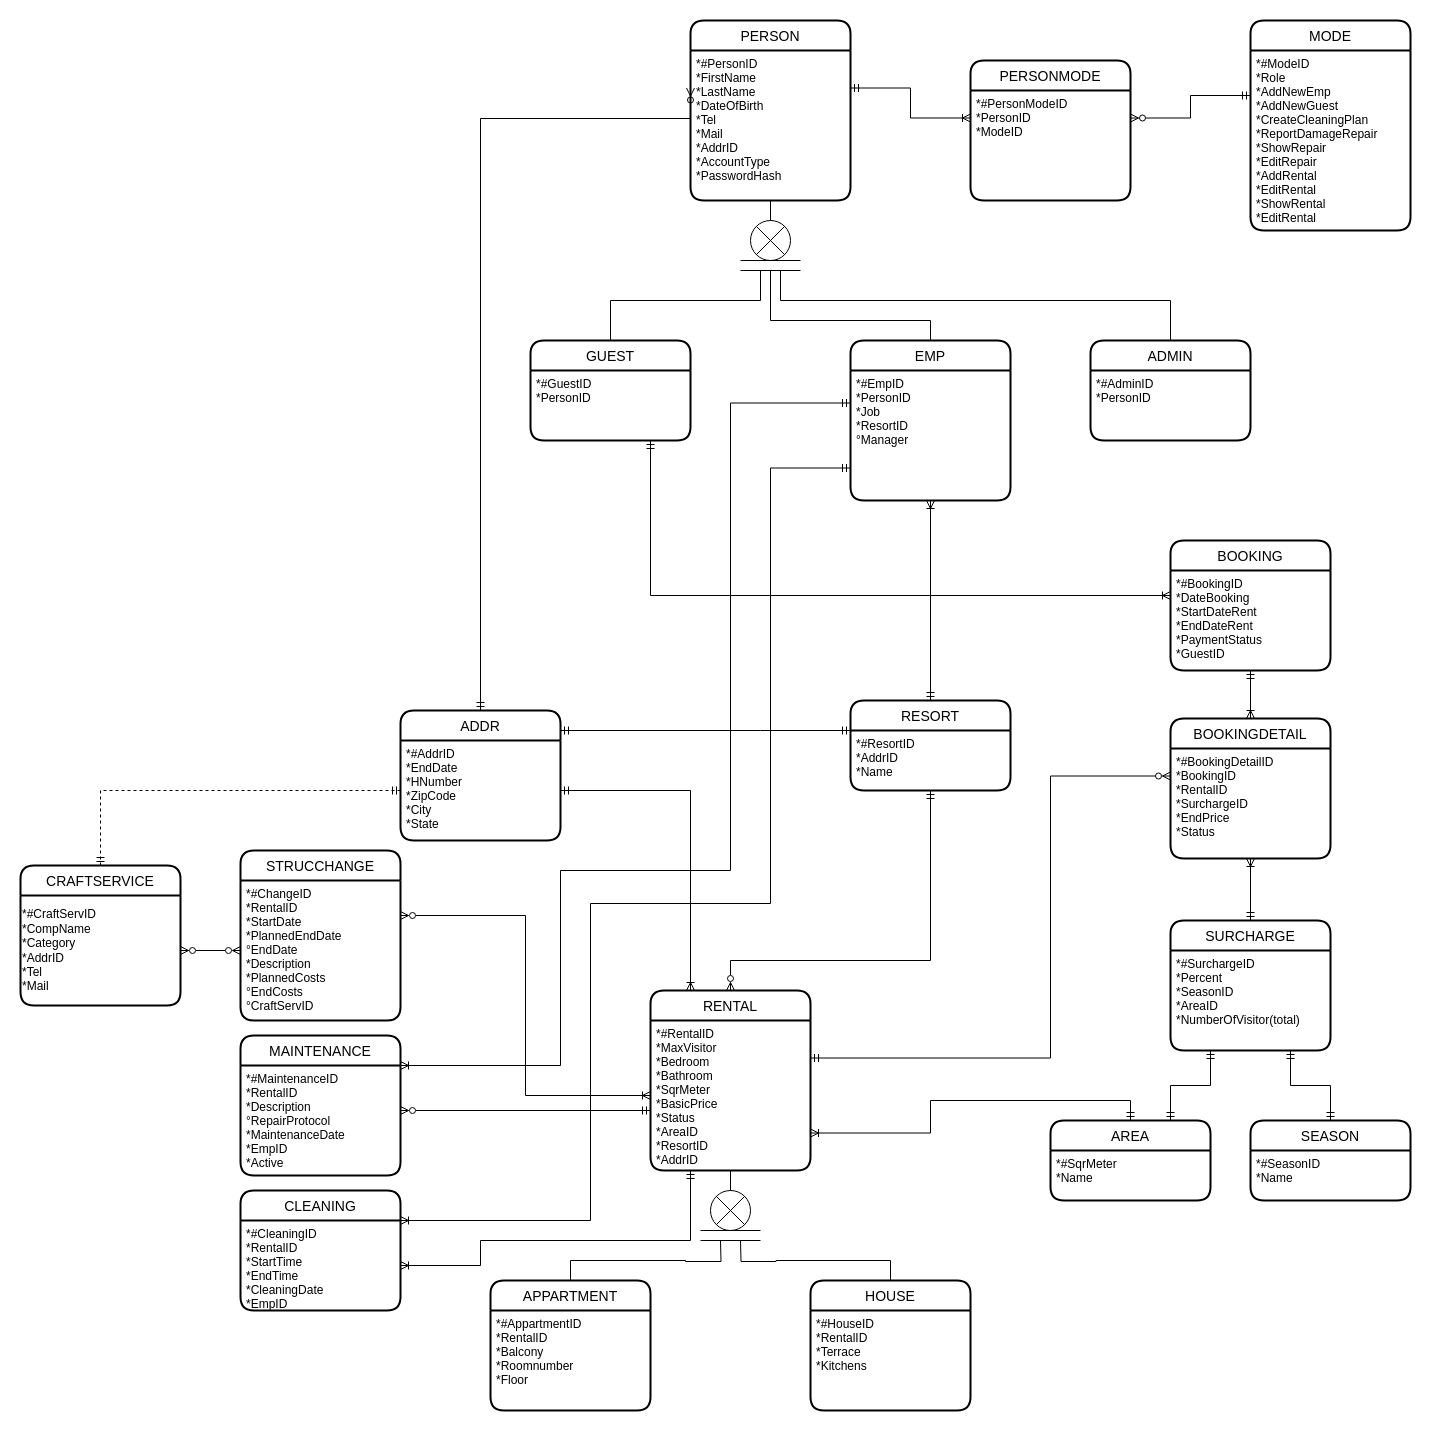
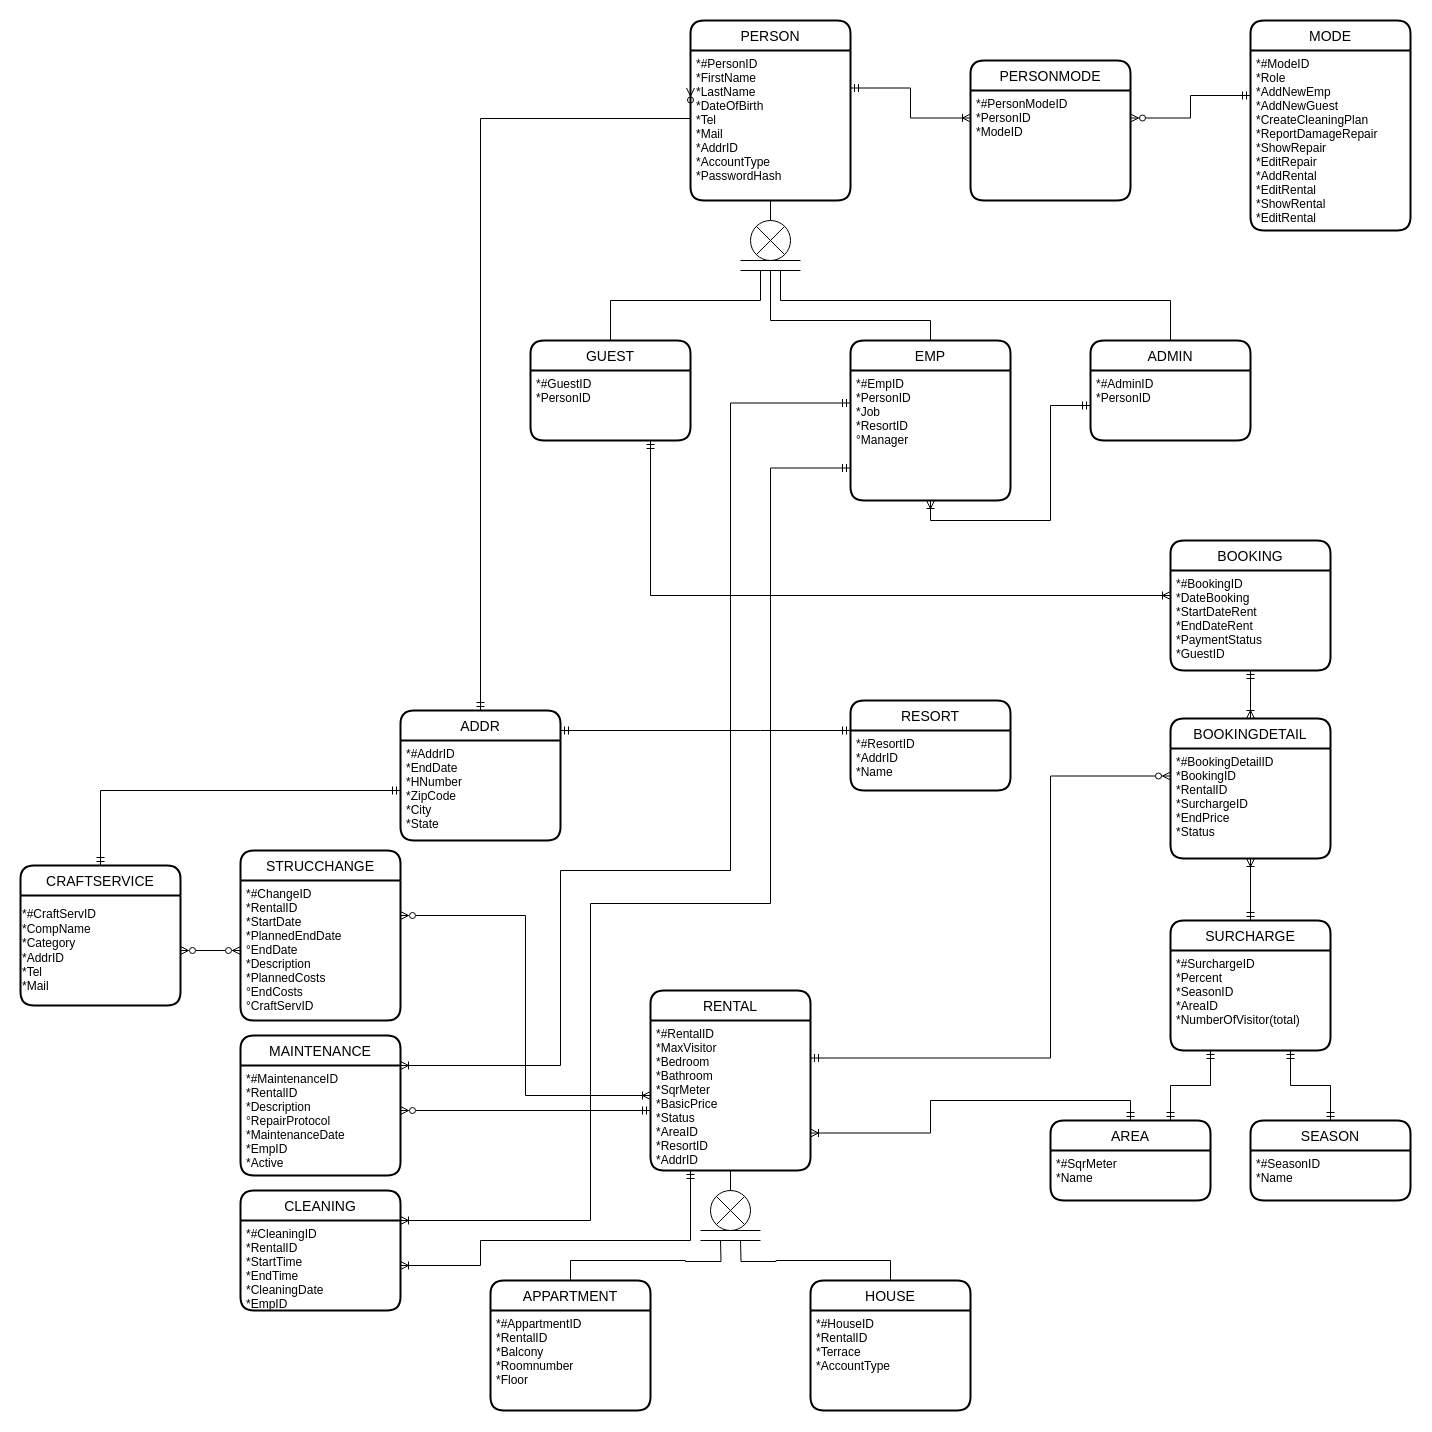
(931, 609) -> (1051, 506)
(213, 791) -> (213, 791)
(691, 827) -> none
(909, 961) -> none
(846, 1324) -> (846, 1324)
